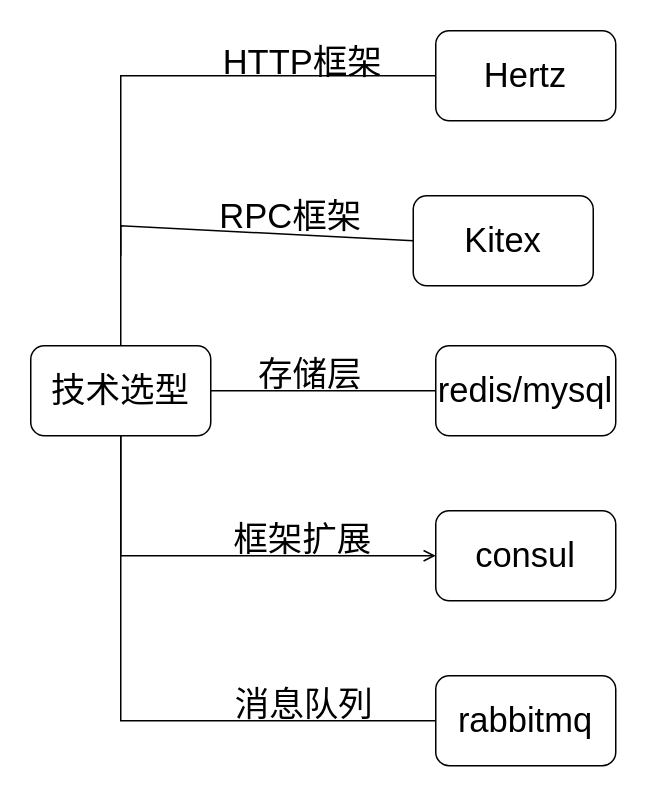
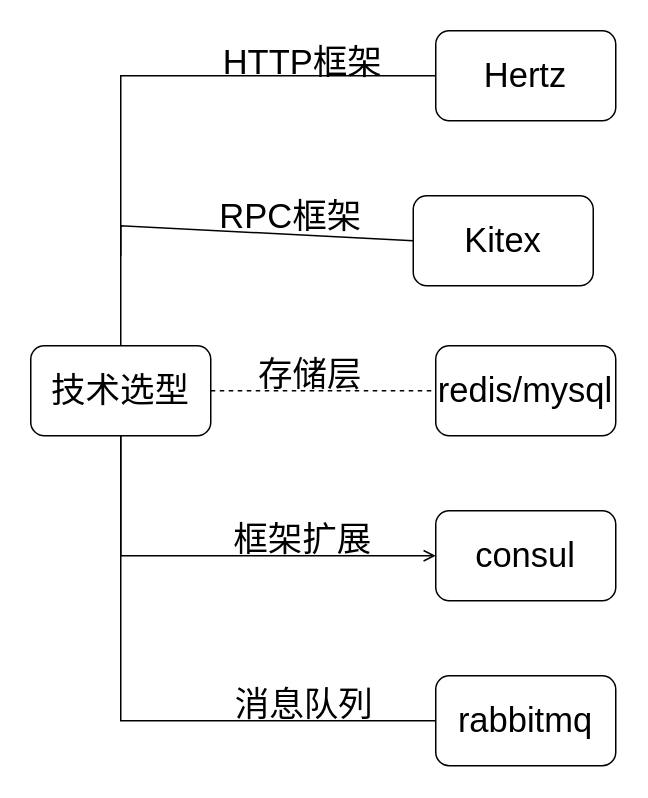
(324, 391) -> (324, 391)
